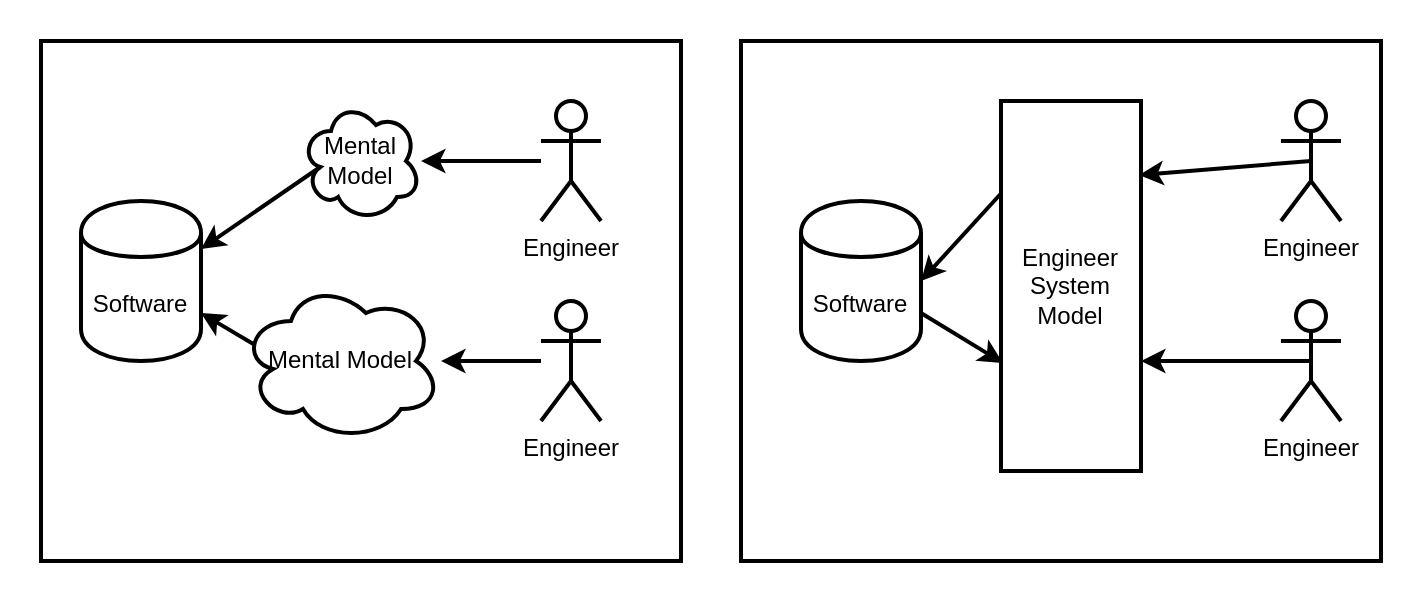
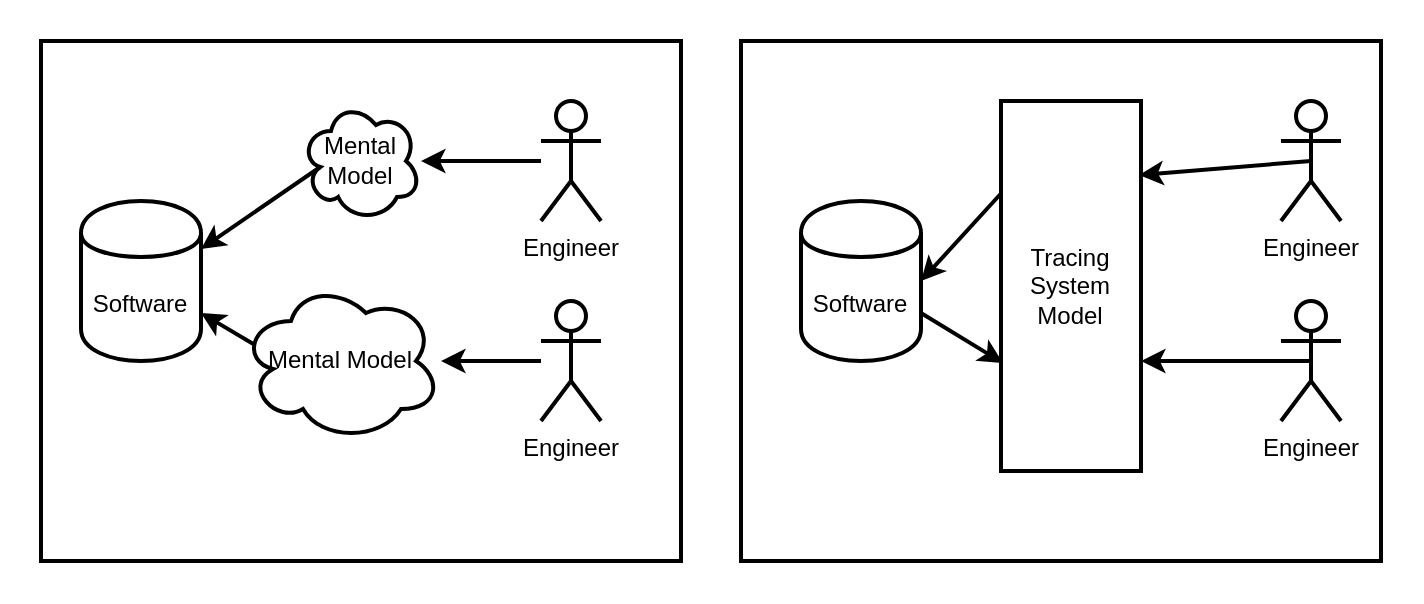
(1071, 287) -> (1071, 287)
